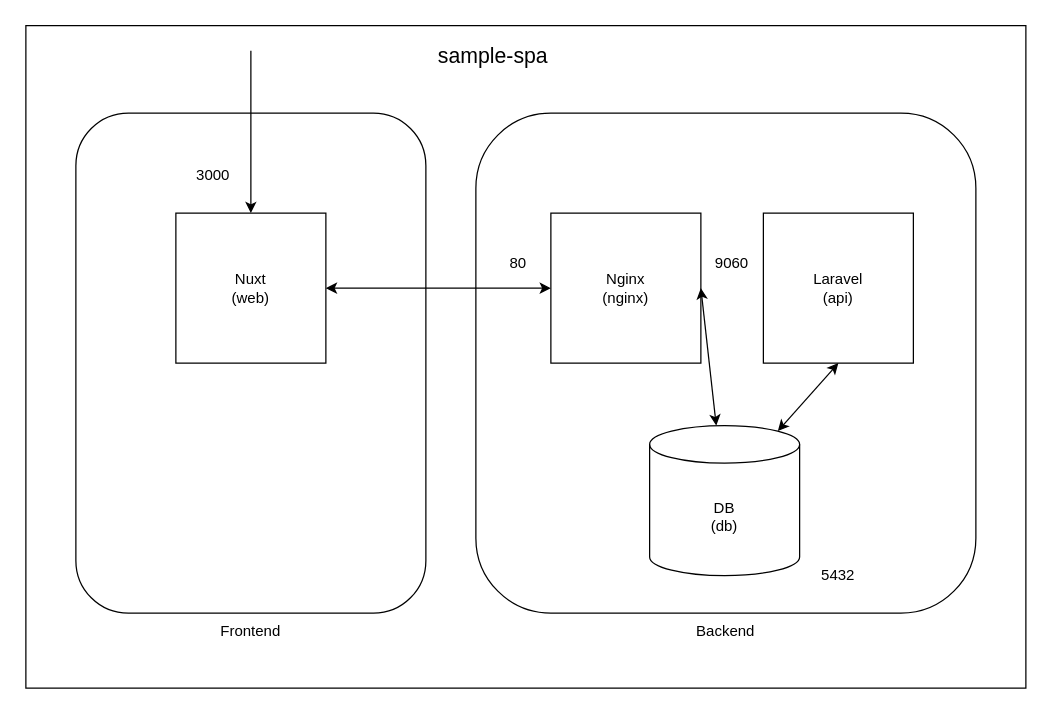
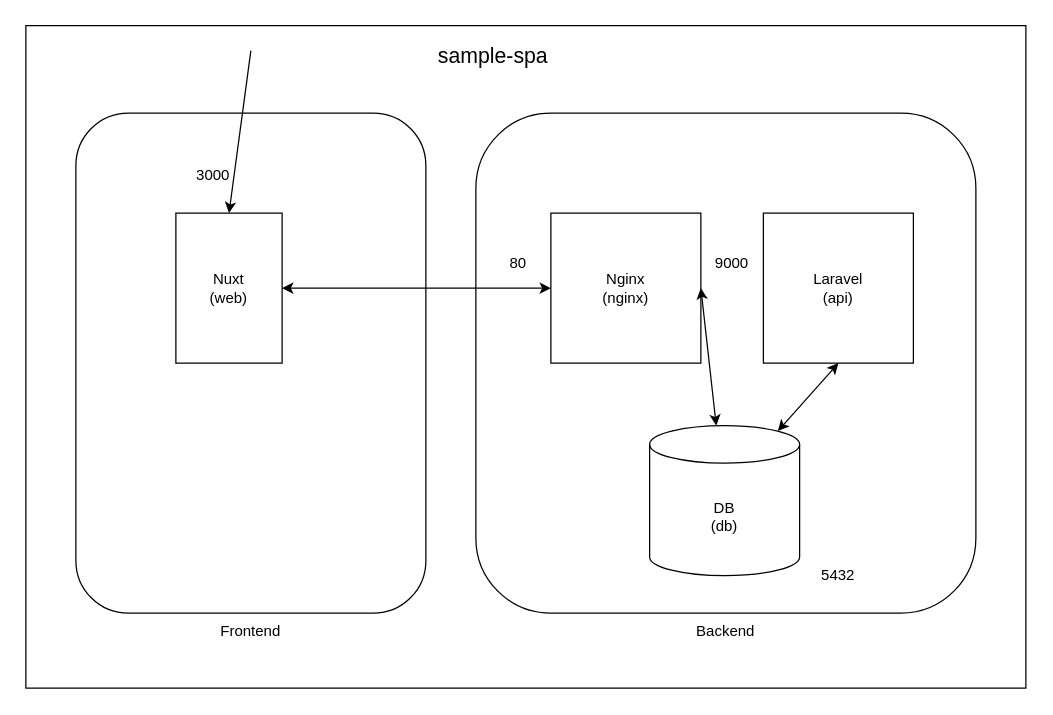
(732, 263) -> (732, 263)
(251, 288) -> (229, 288)
